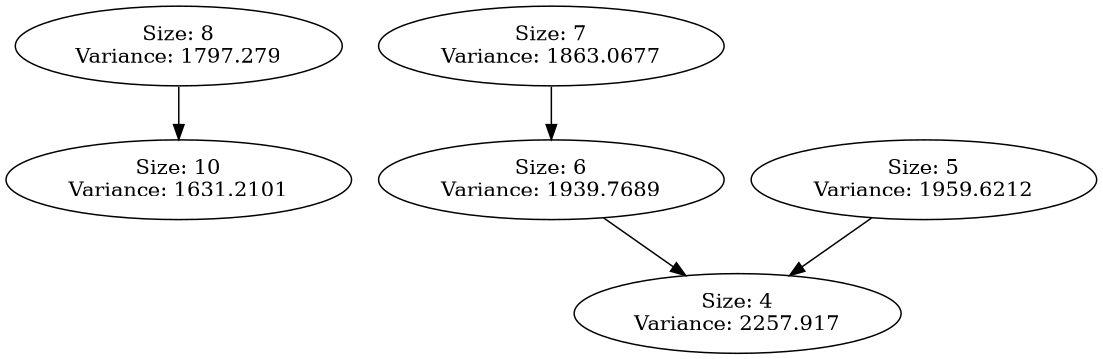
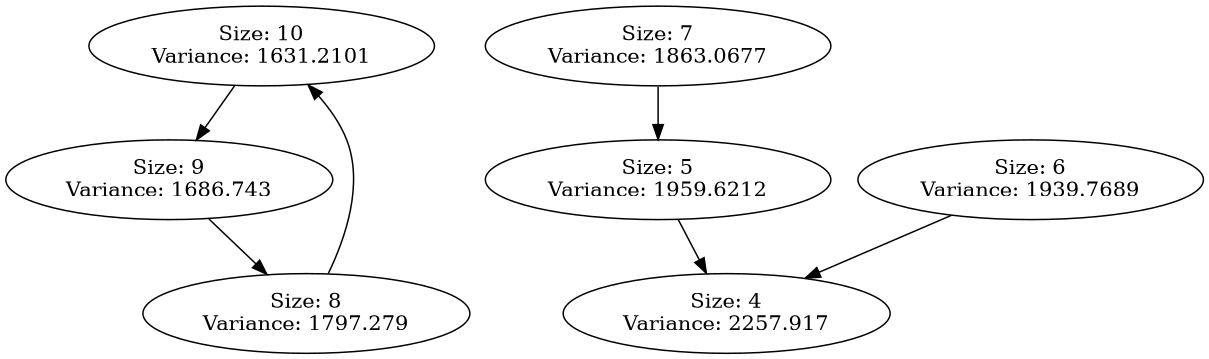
(551, 106) -> (658, 106)
none -> (169, 180)
